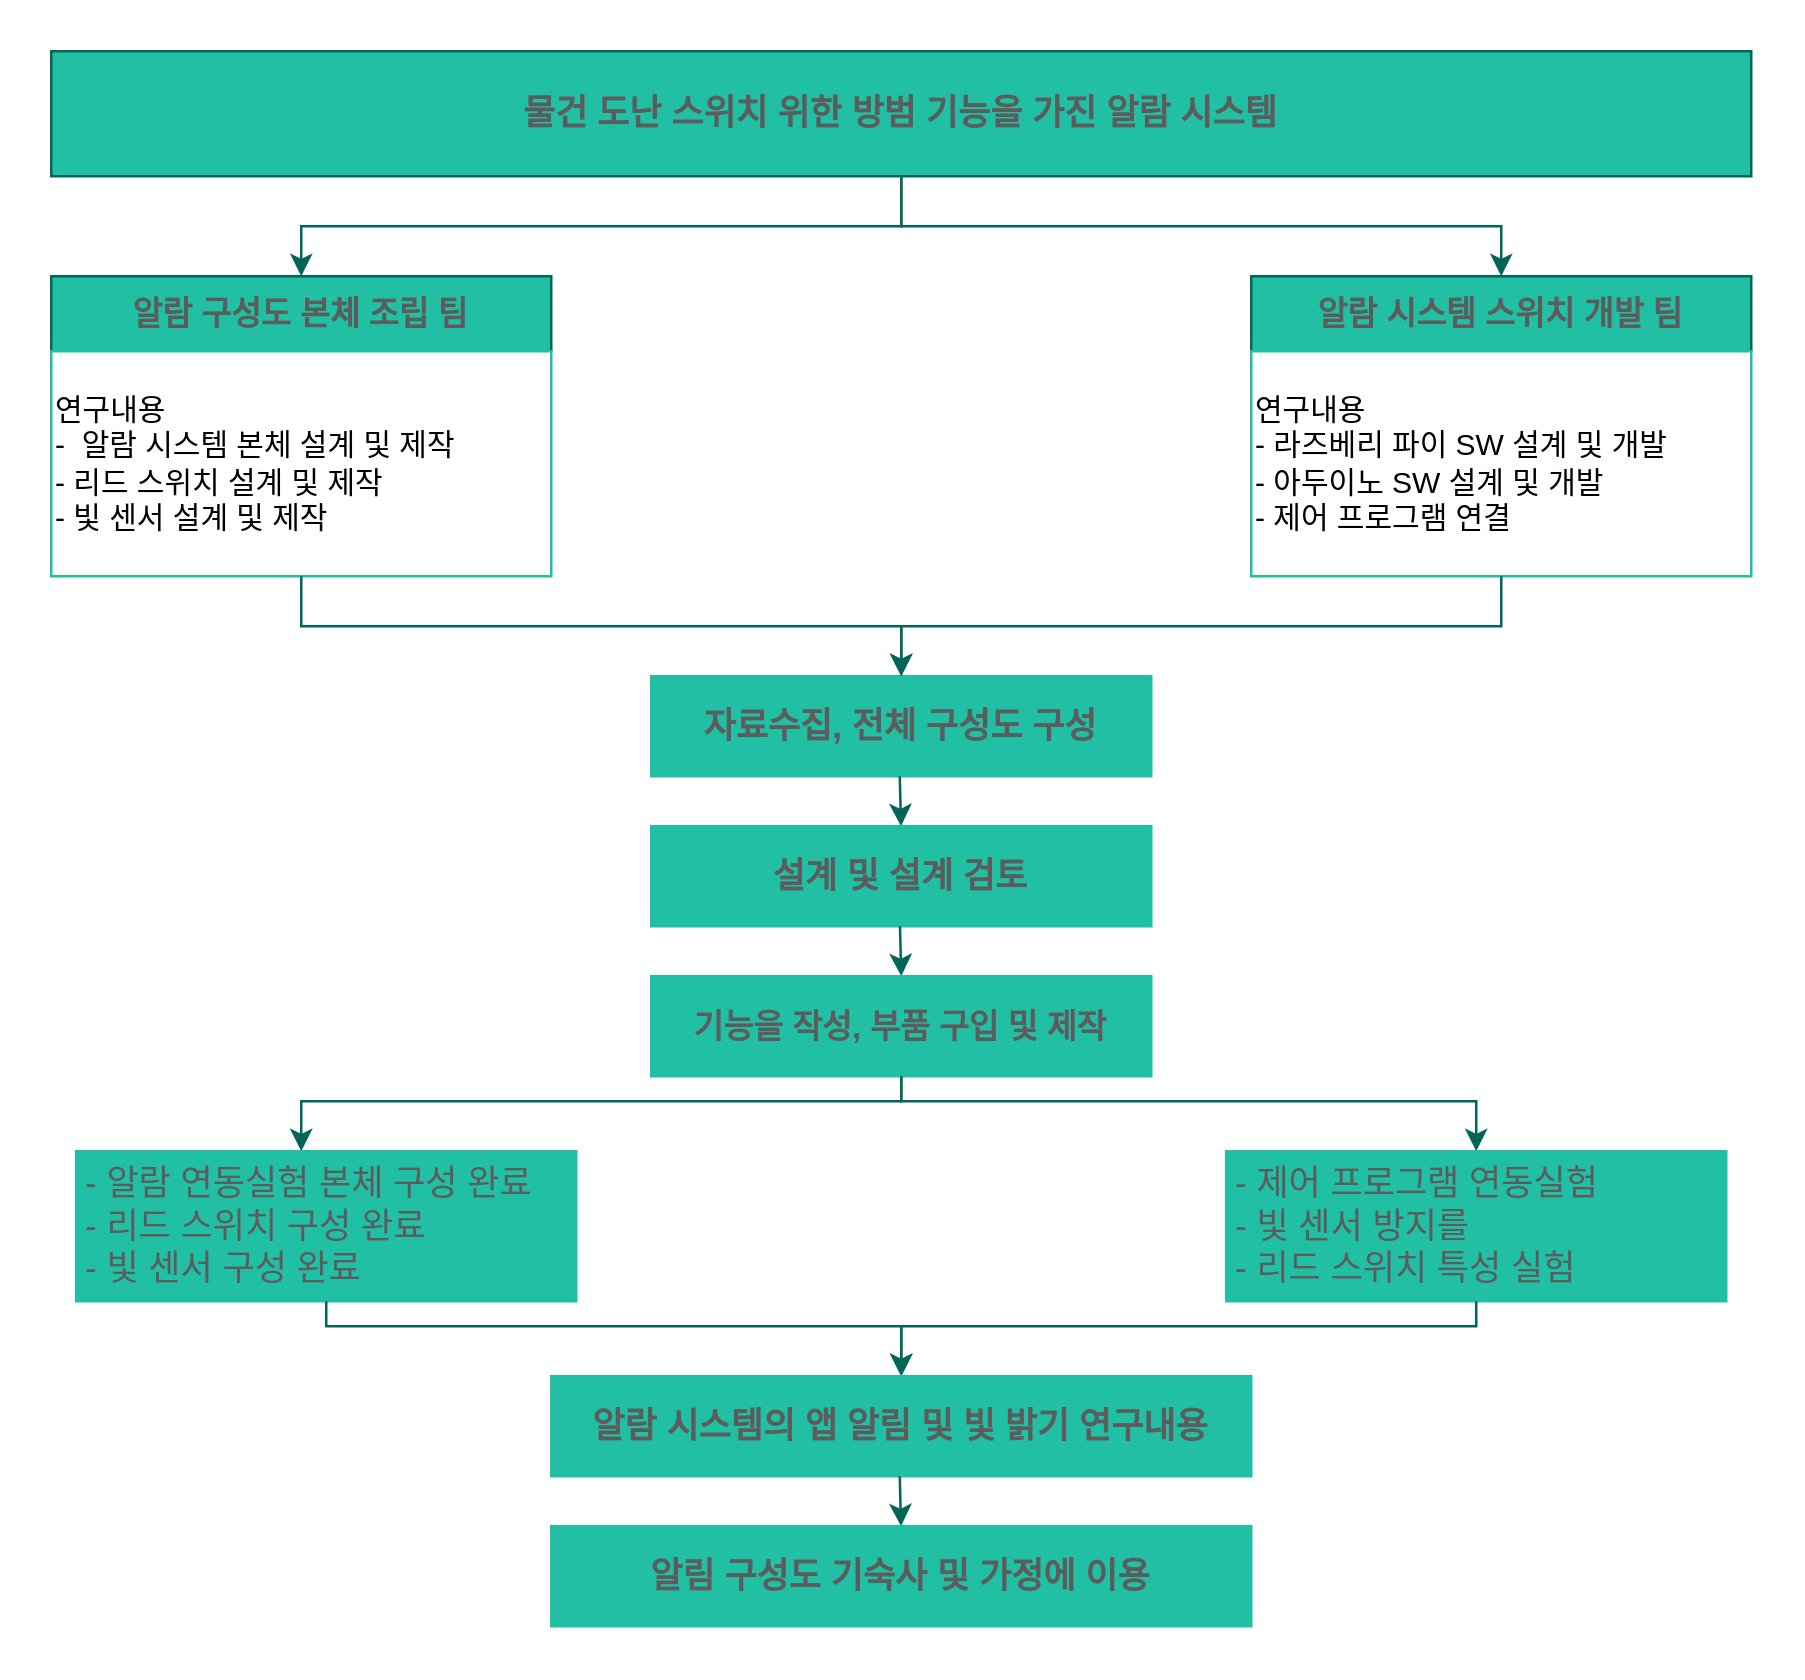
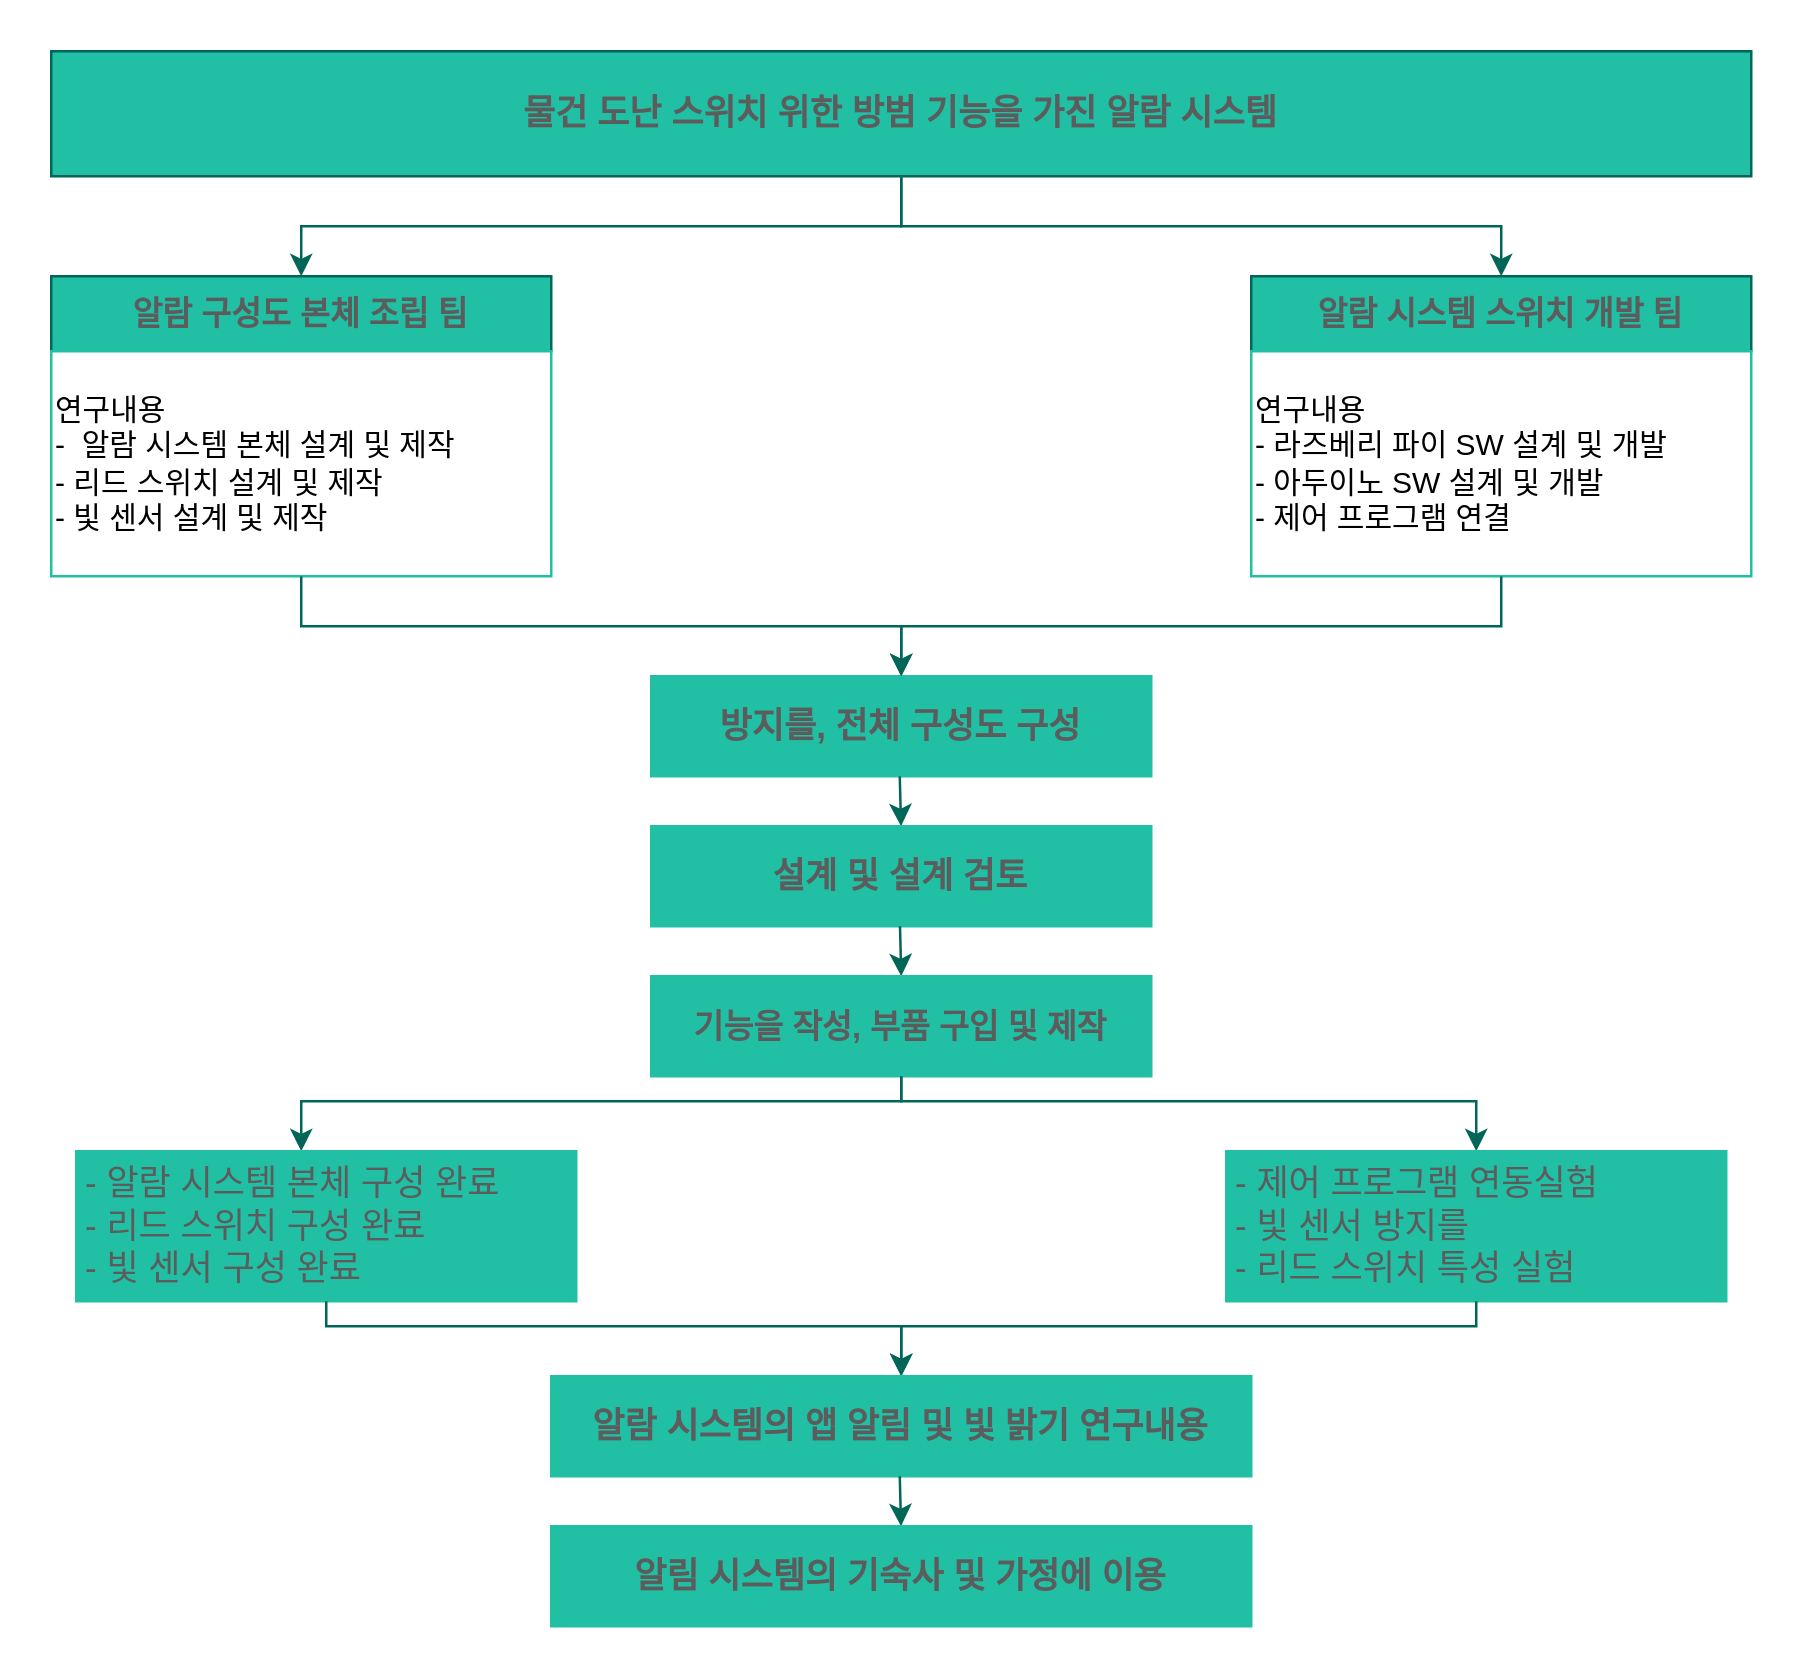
(901, 726) -> (901, 726)
(329, 1226) -> (315, 1226)
(901, 1576) -> (901, 1576)
